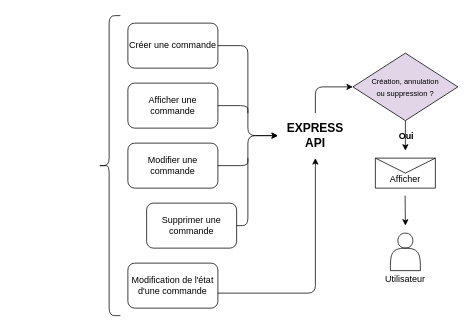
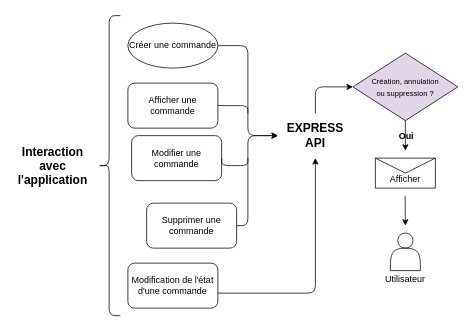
(173, 45) -> (173, 45)
none -> (53, 165)
(173, 165) -> (177, 158)
